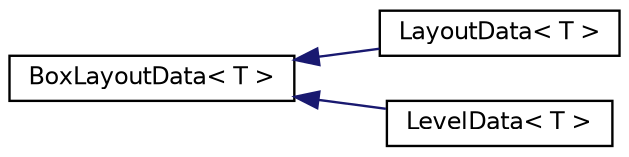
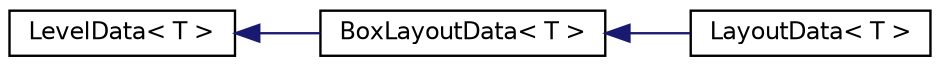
(352, 104) -> (290, 33)
